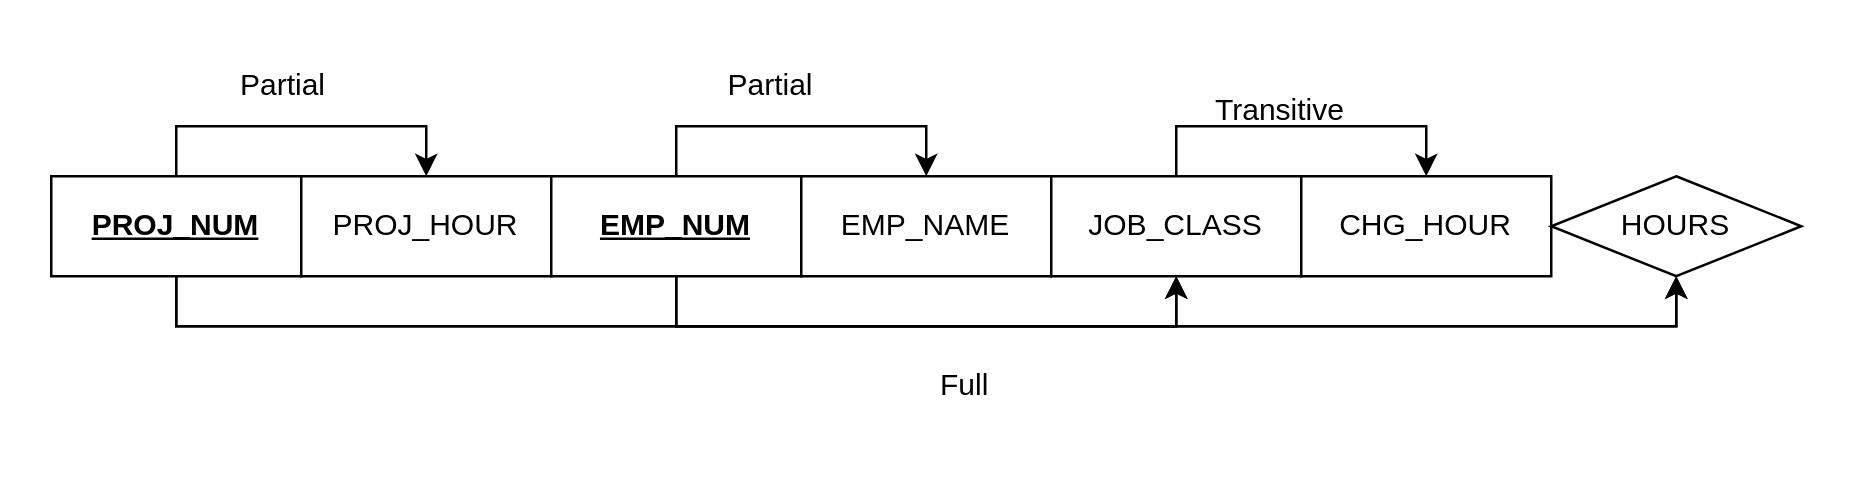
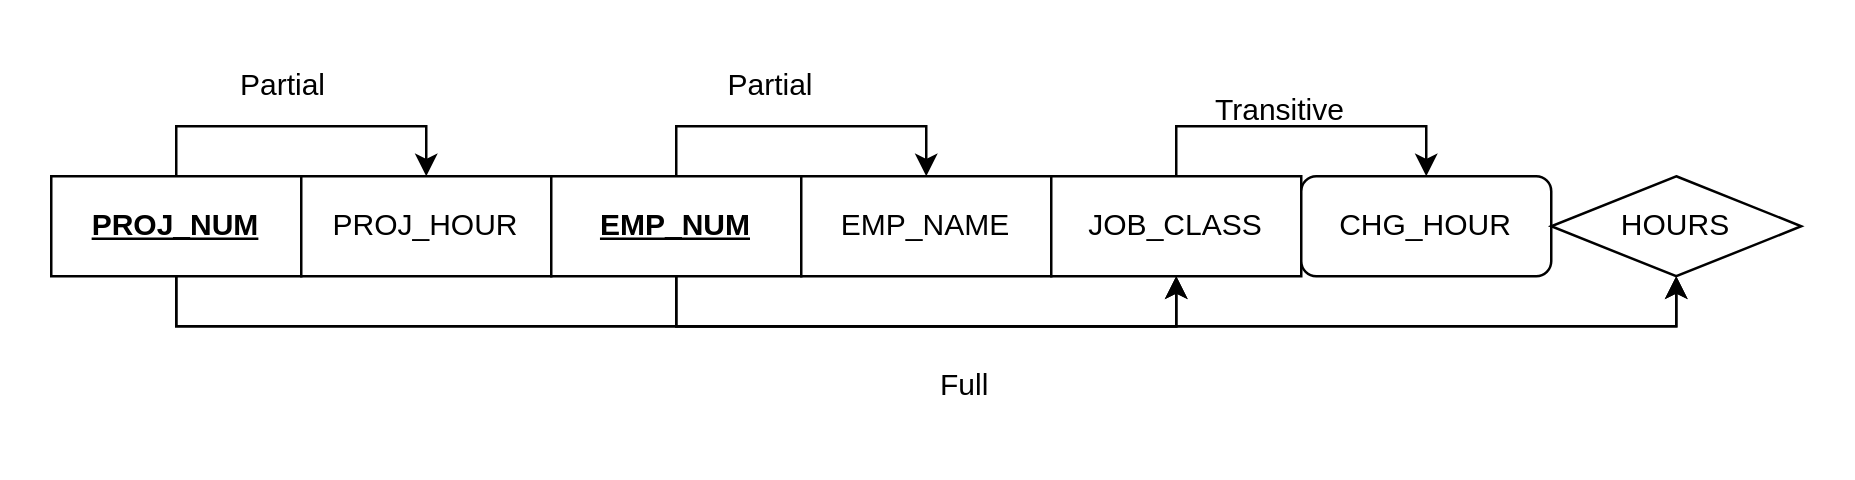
(1426, 226) -> (1426, 226)
